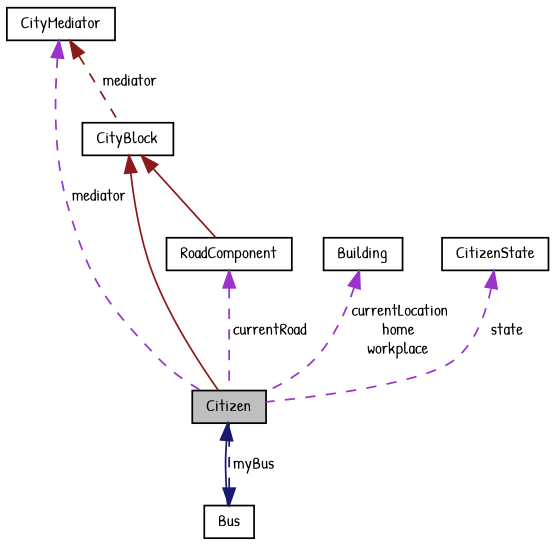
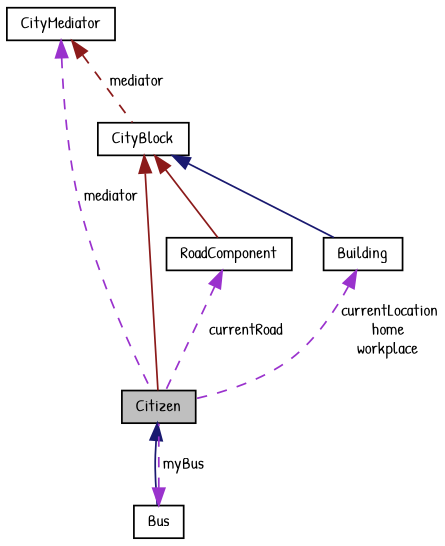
none -> (261, 200)
(495, 254) -> none
(229, 456) -> (159, 456)
